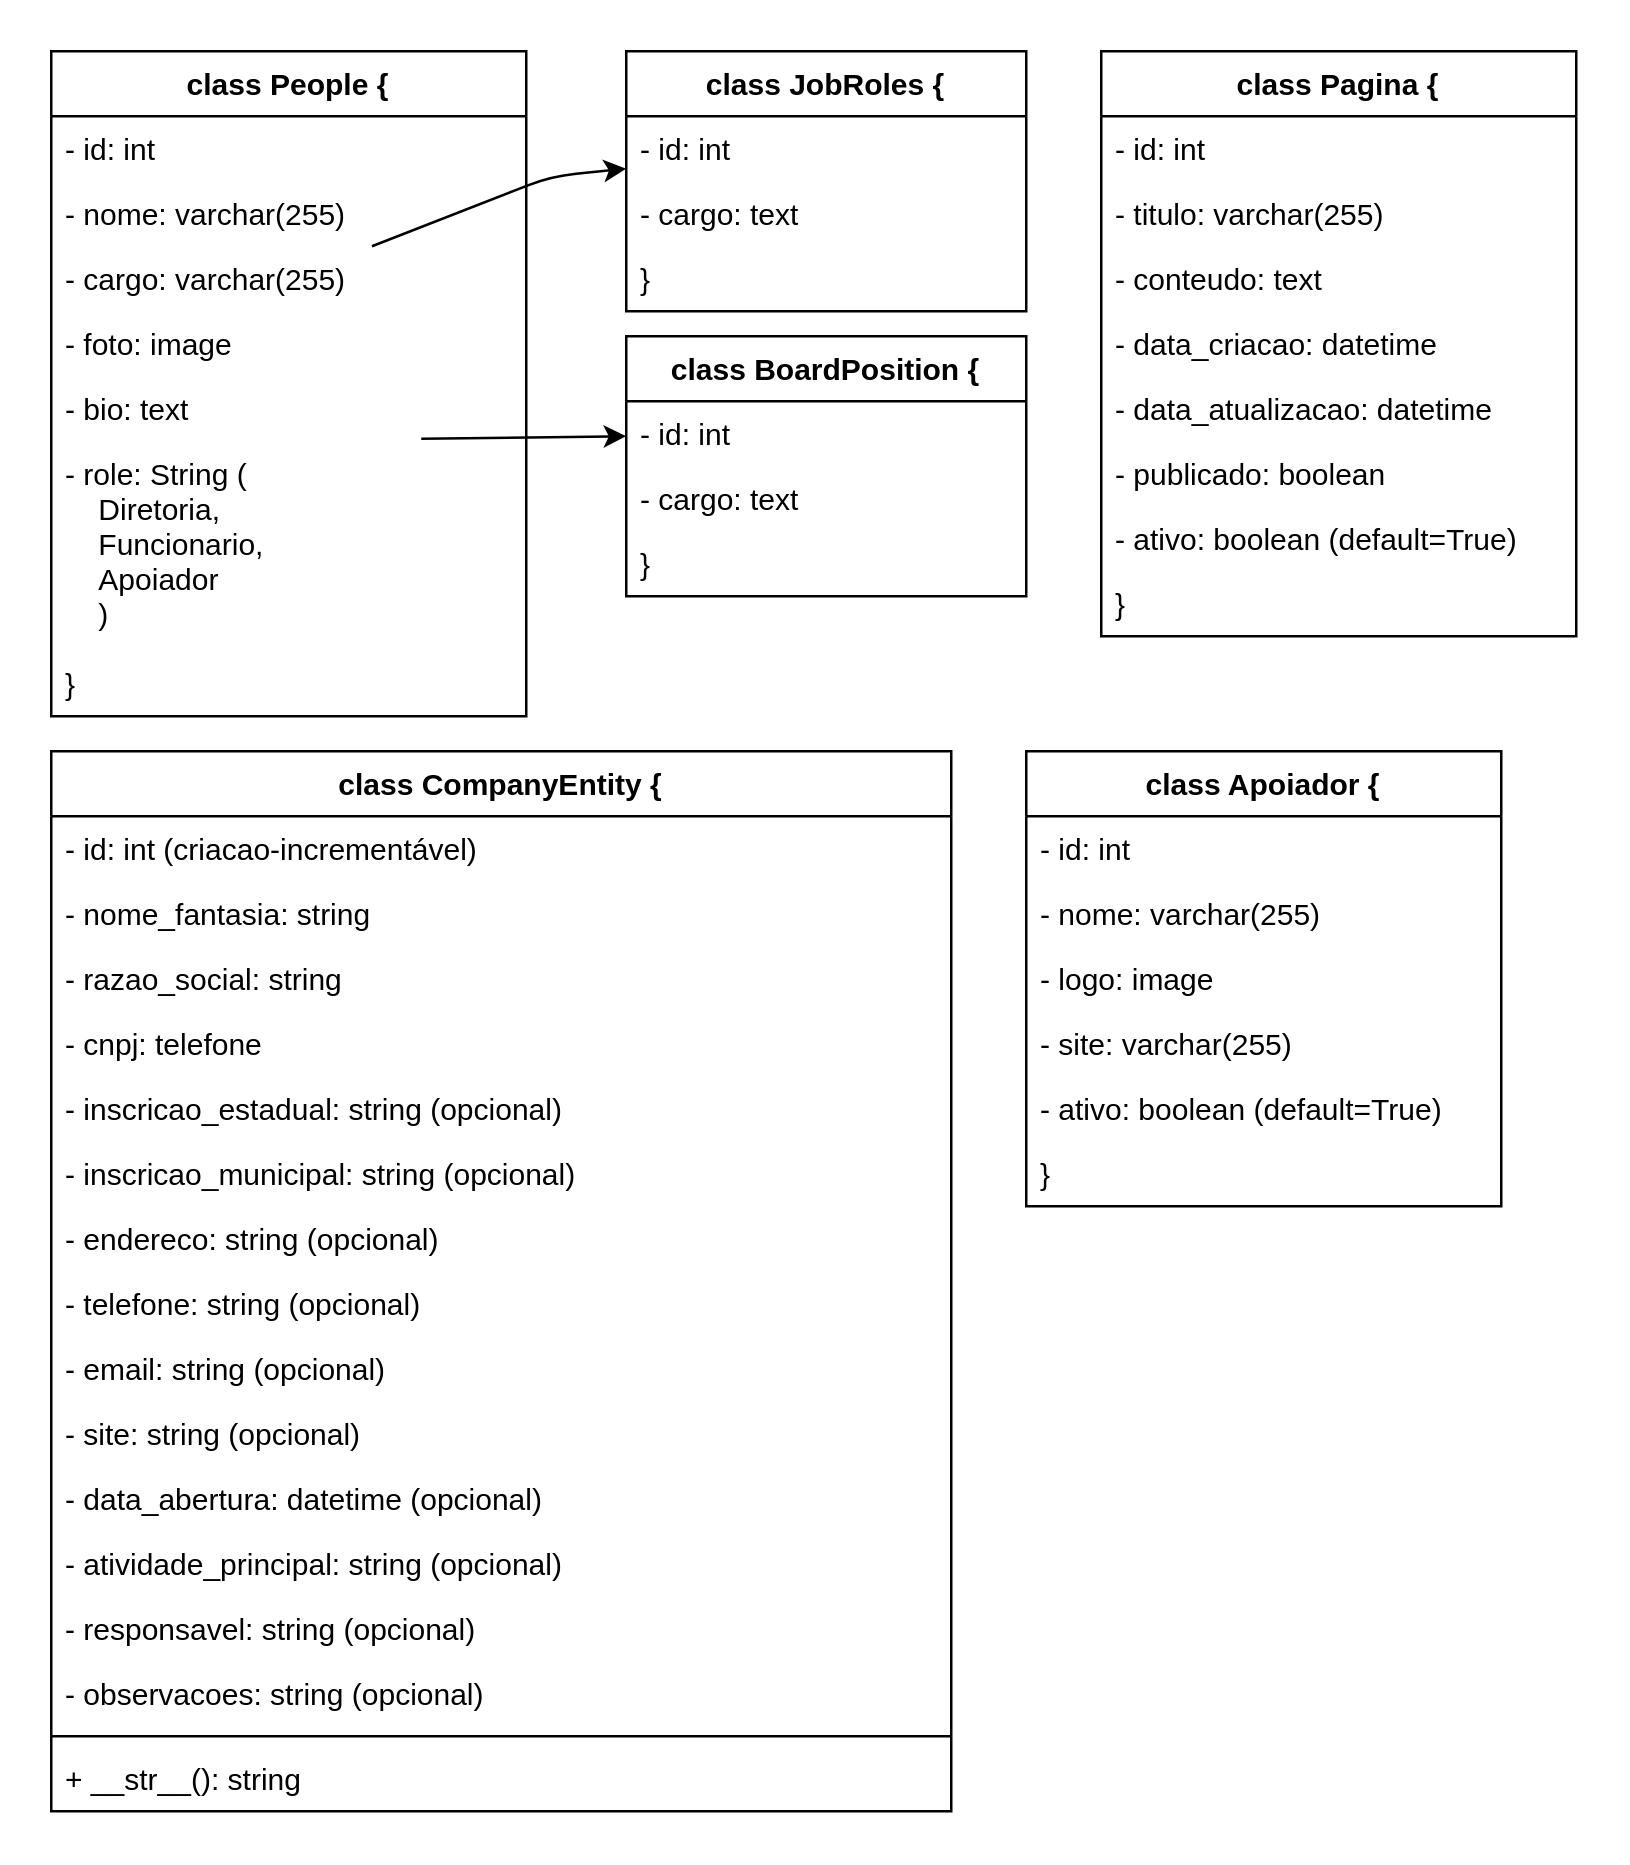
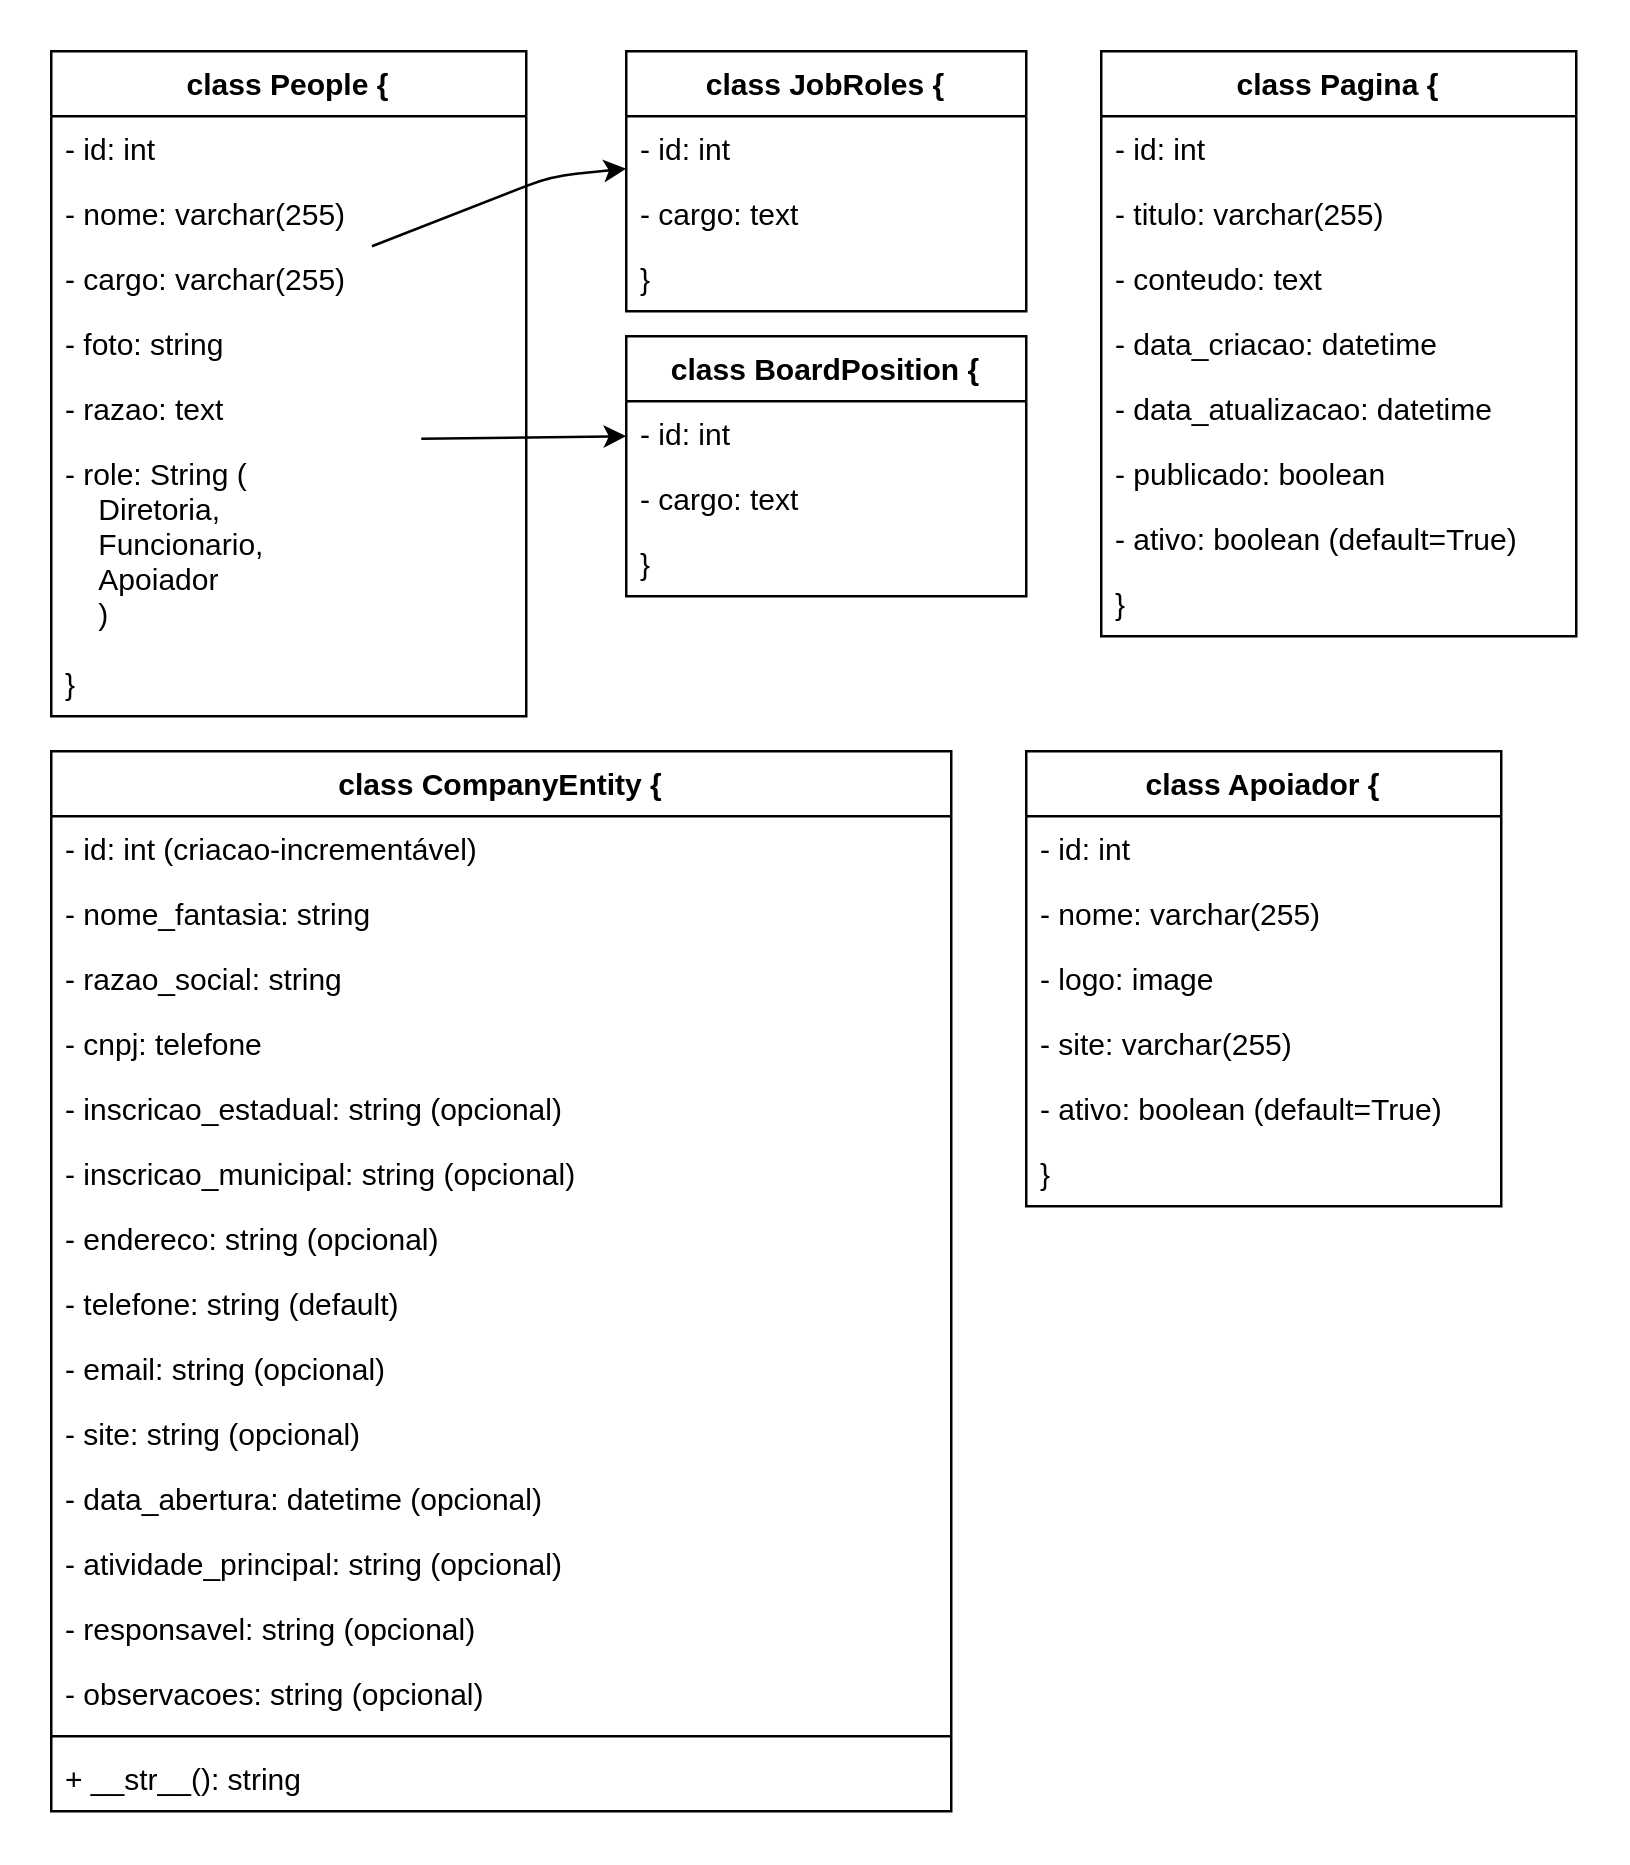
(159, 345) -> (167, 345)
(142, 410) -> (163, 410)
(277, 1305) -> (273, 1305)
